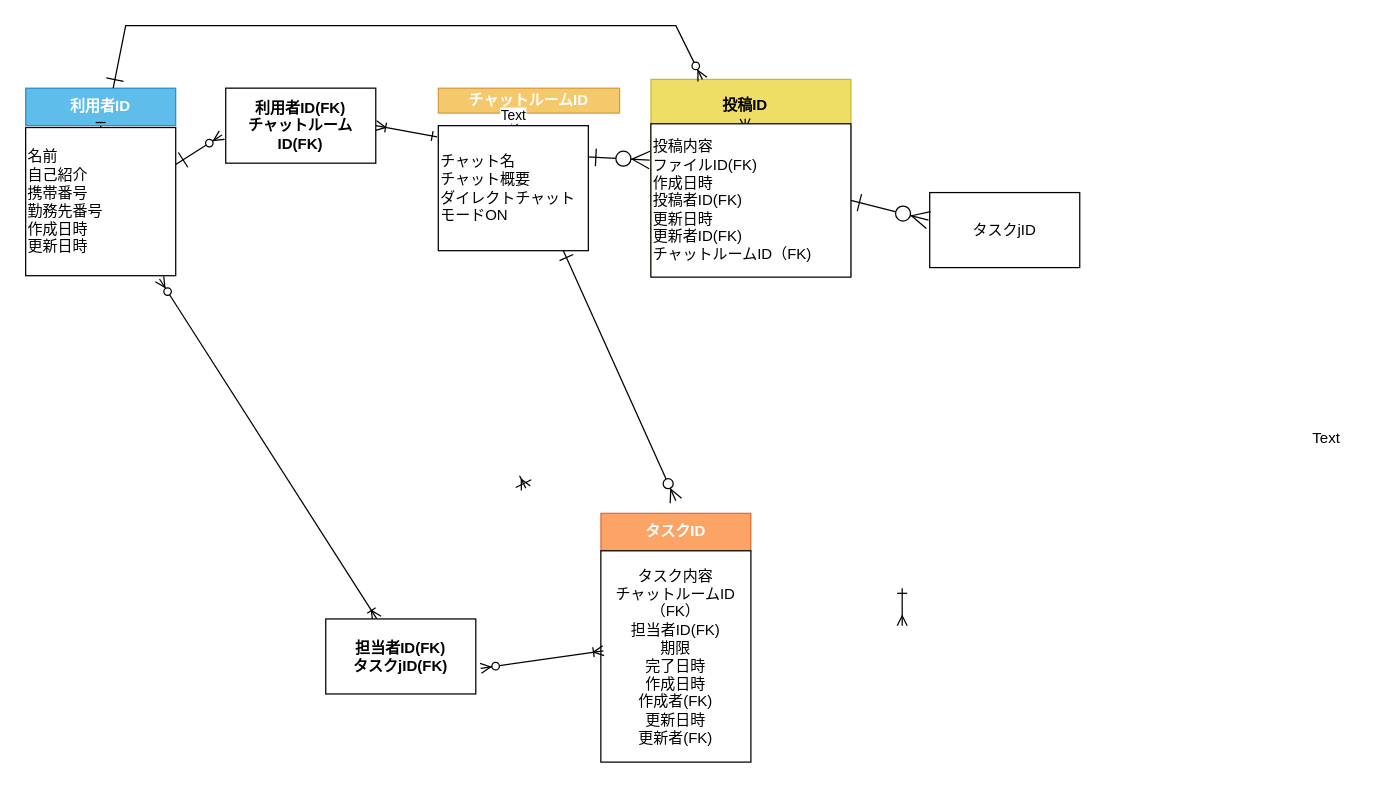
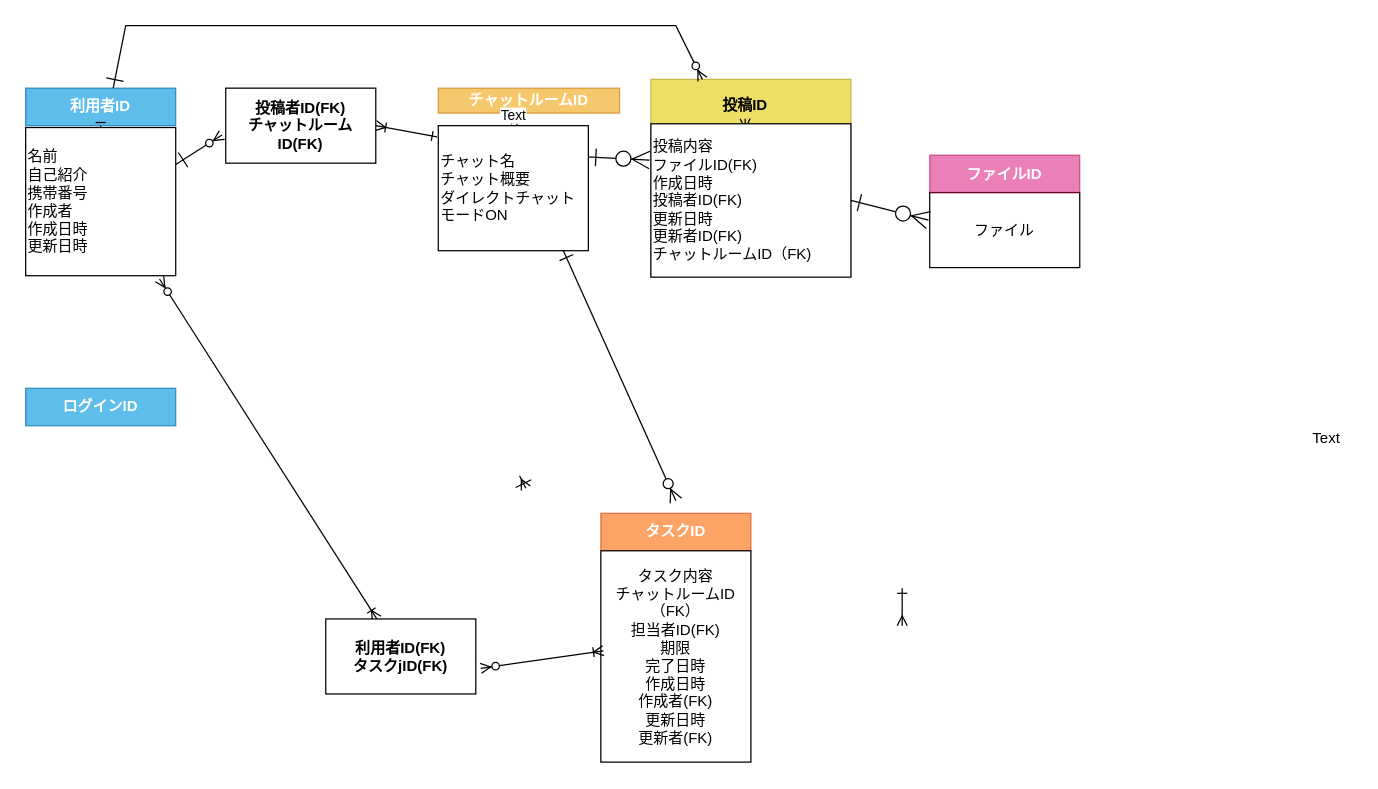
(301, 126) -> (301, 126)
none -> (1004, 174)
(66, 202) -> (58, 202)
(1004, 231) -> (1004, 231)
none -> (101, 407)
(401, 657) -> (401, 657)
